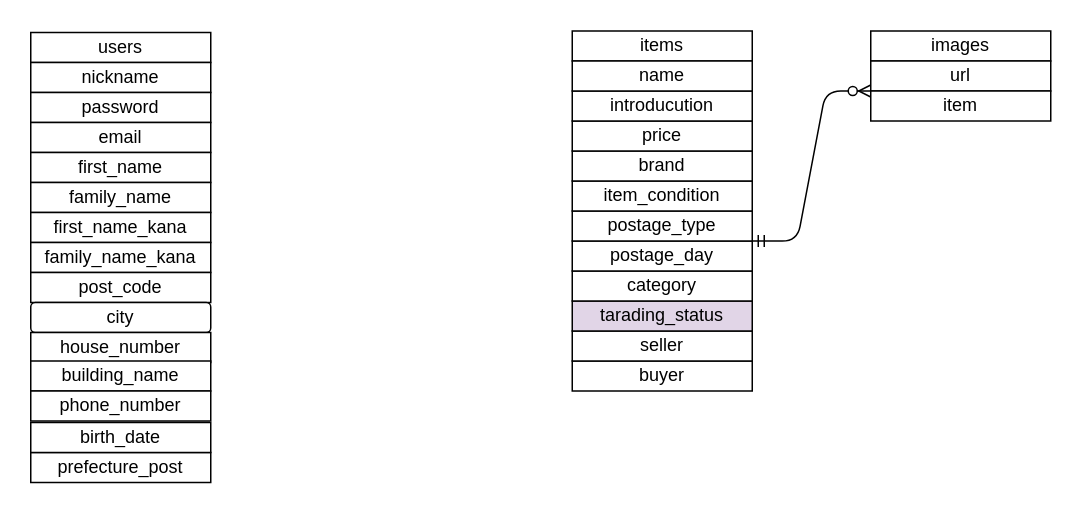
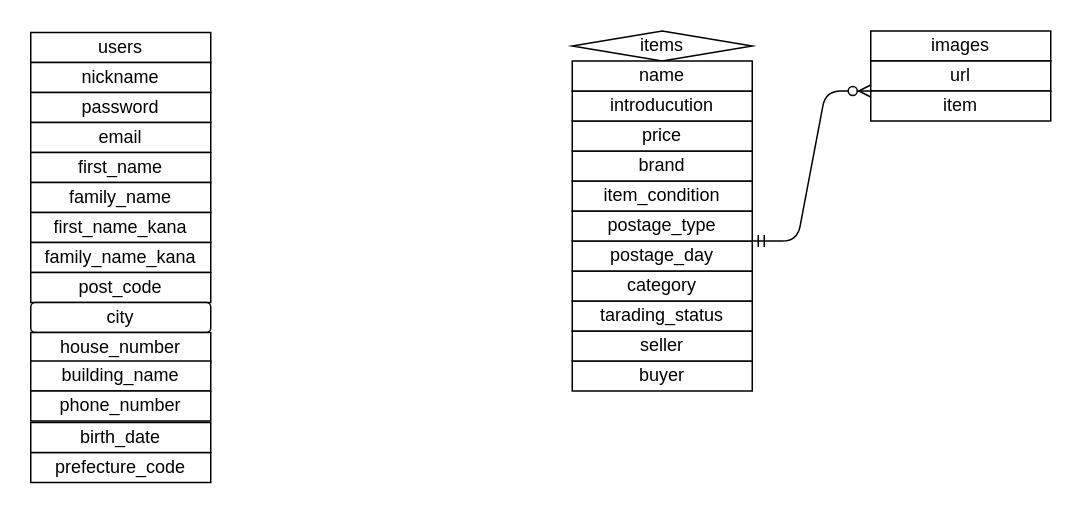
(662, 46) -> (662, 46)
(662, 316) -> (662, 316)
(121, 467) -> (121, 467)
